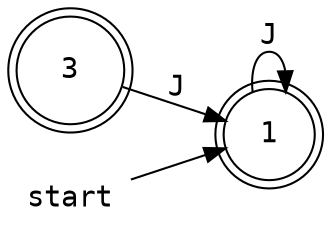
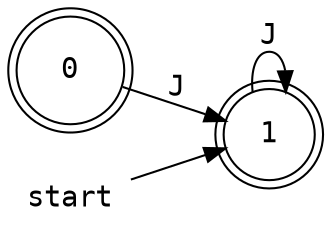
(70, 70) -> (70, 70)
